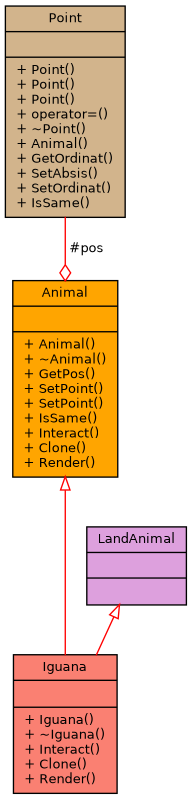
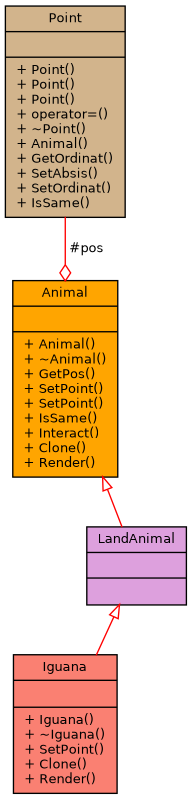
(65, 573) -> (115, 508)
(63, 750) -> (65, 750)
